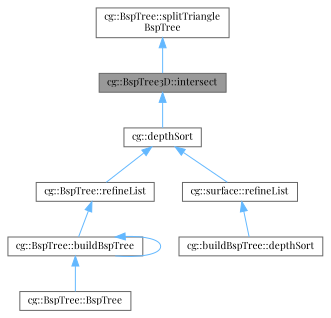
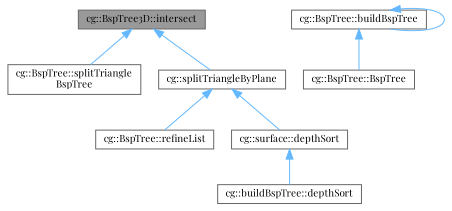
(163, 60) -> (107, 50)
(163, 137) -> (222, 80)
(240, 192) -> (290, 140)
(83, 224) -> none
